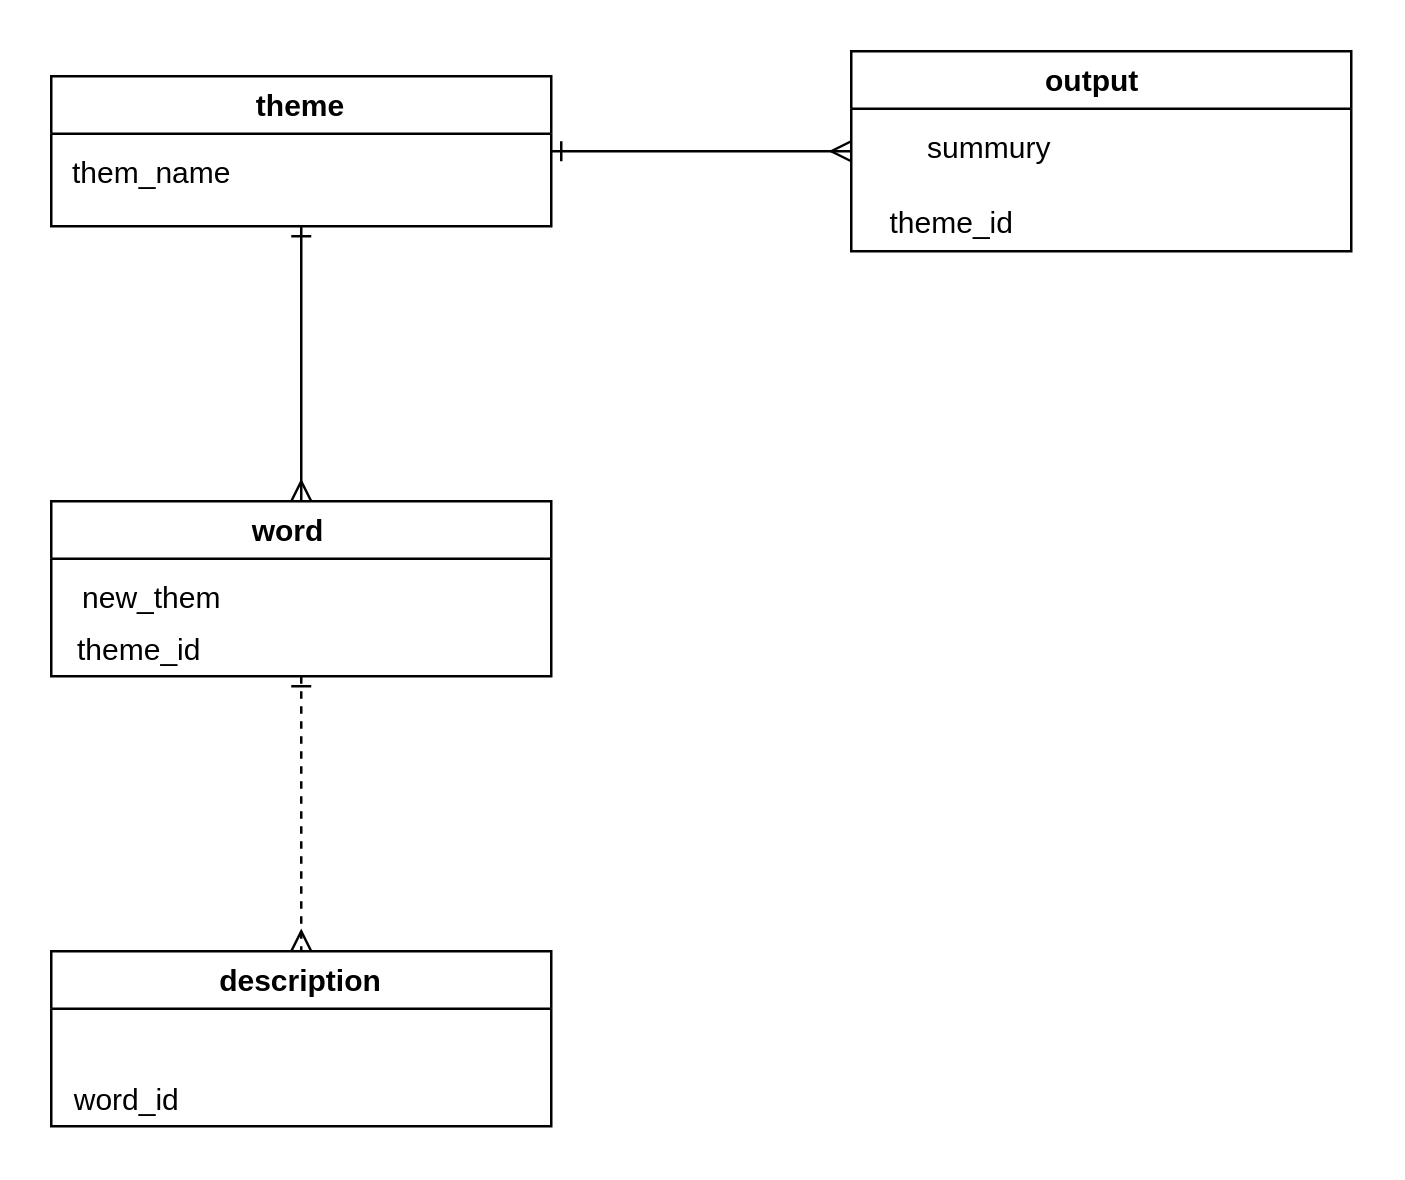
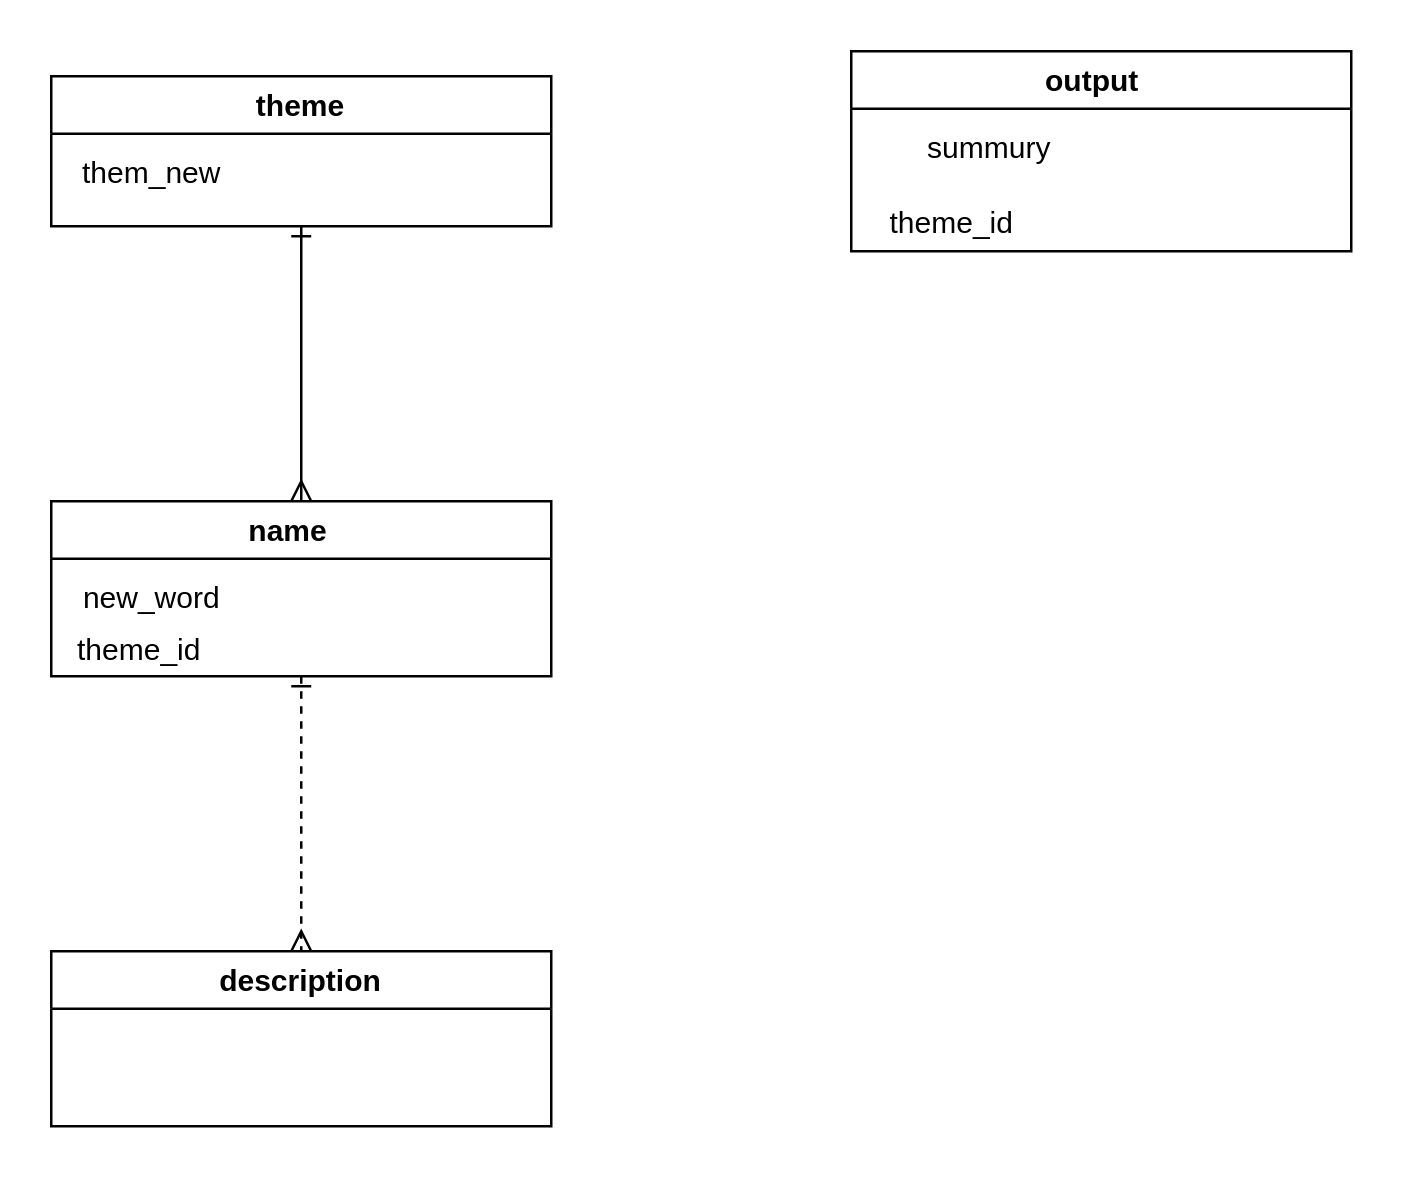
(701, 151) -> none
(153, 174) -> (153, 174)
(300, 531) -> (300, 531)
(153, 599) -> (153, 599)
(126, 1101) -> none
